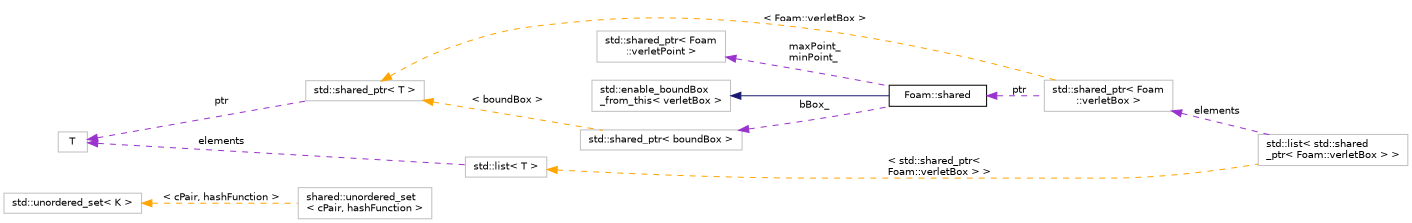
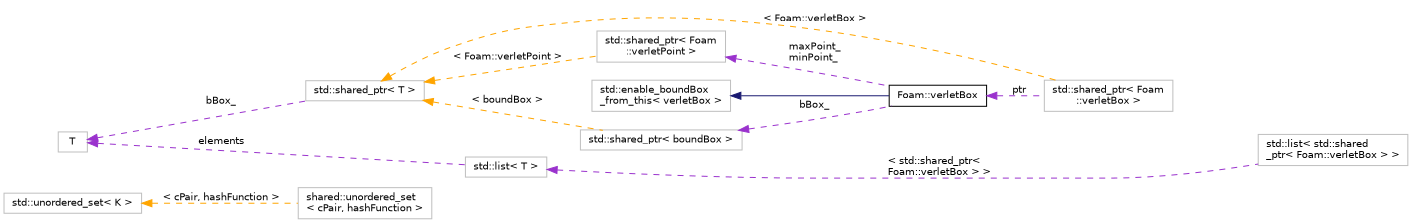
none -> (516, 68)
(938, 96) -> (938, 96)
(220, 101) -> (220, 101)
(1226, 124) -> none
(908, 178) -> (908, 178)
